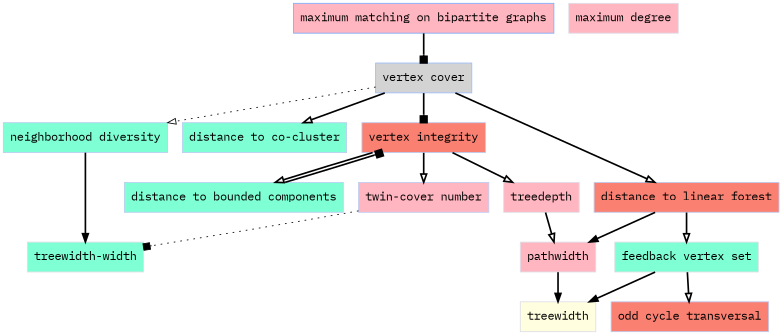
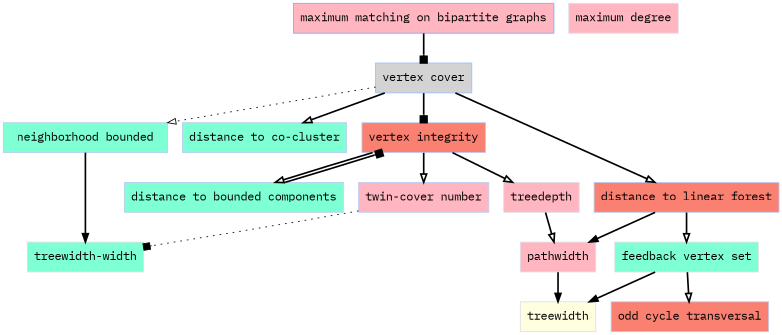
(85, 138) -> (85, 138)
